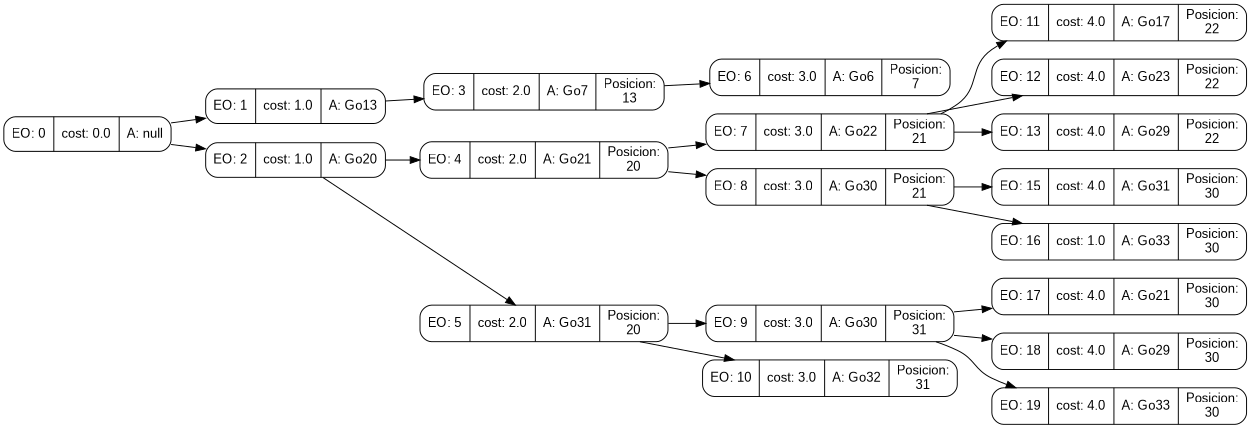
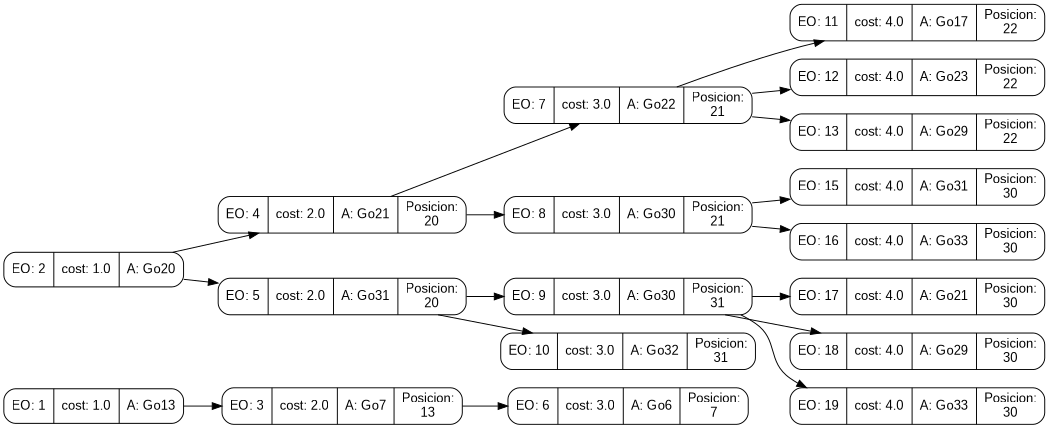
(87, 134) -> none
(1081, 241) -> (879, 241)
